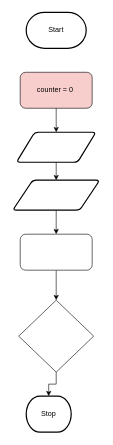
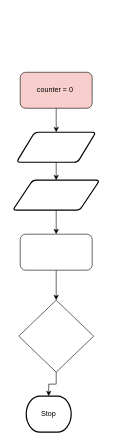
(56, 30) -> none
